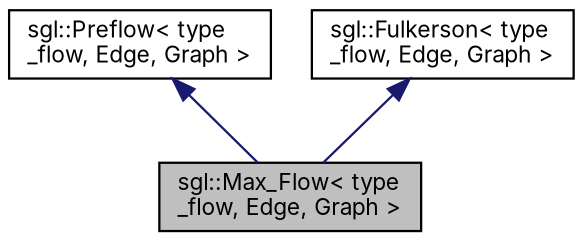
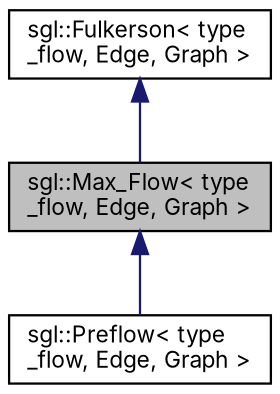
(223, 129) -> (140, 285)
